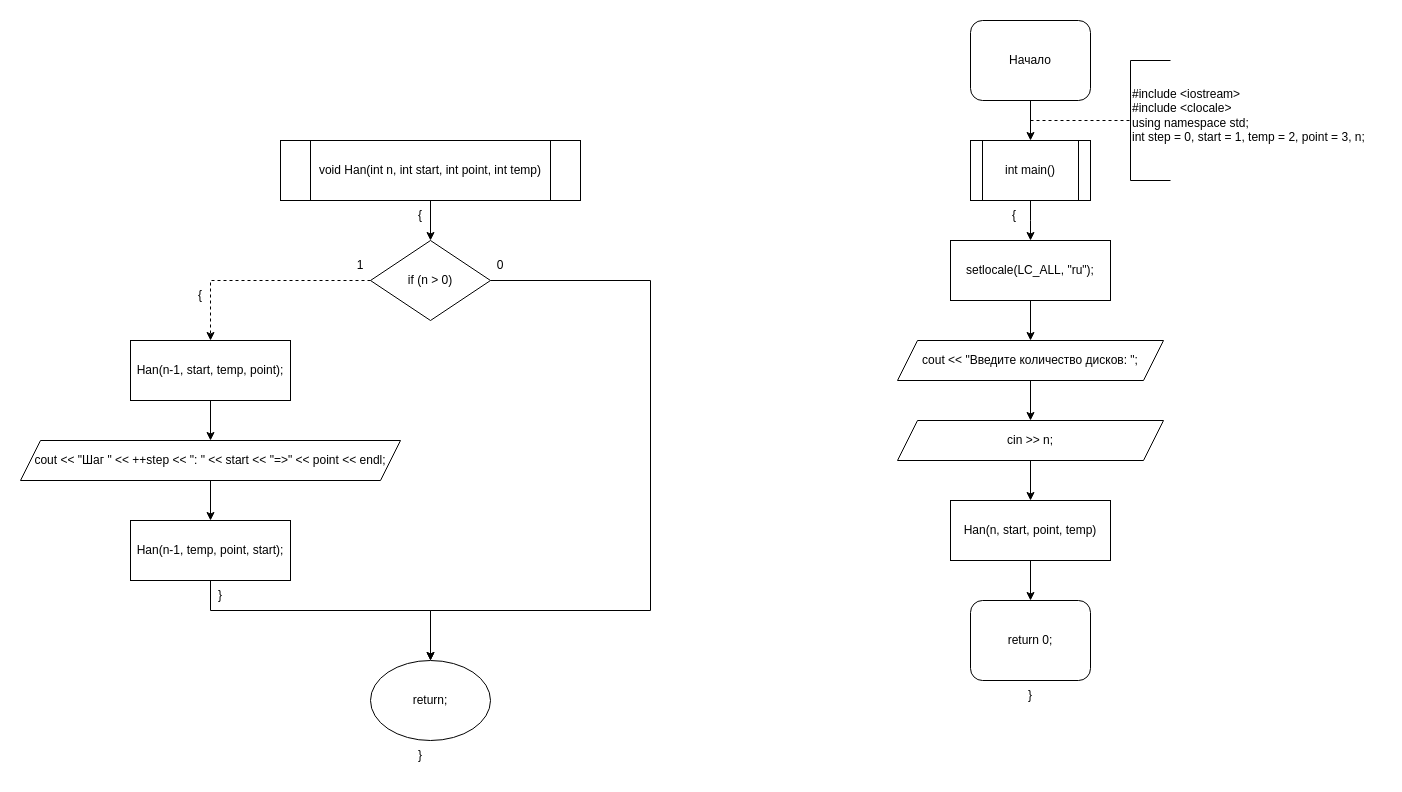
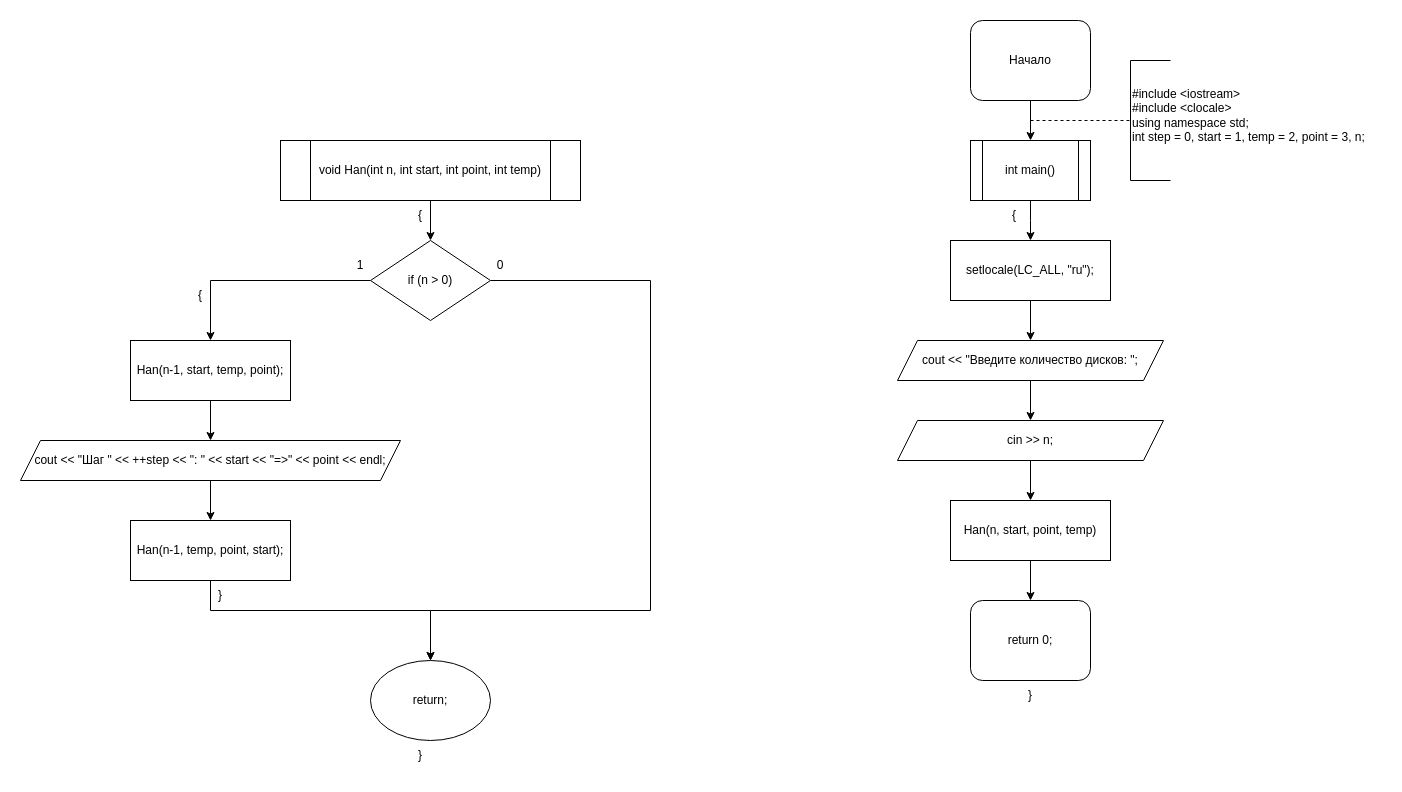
(265, 281) -> (265, 281)
